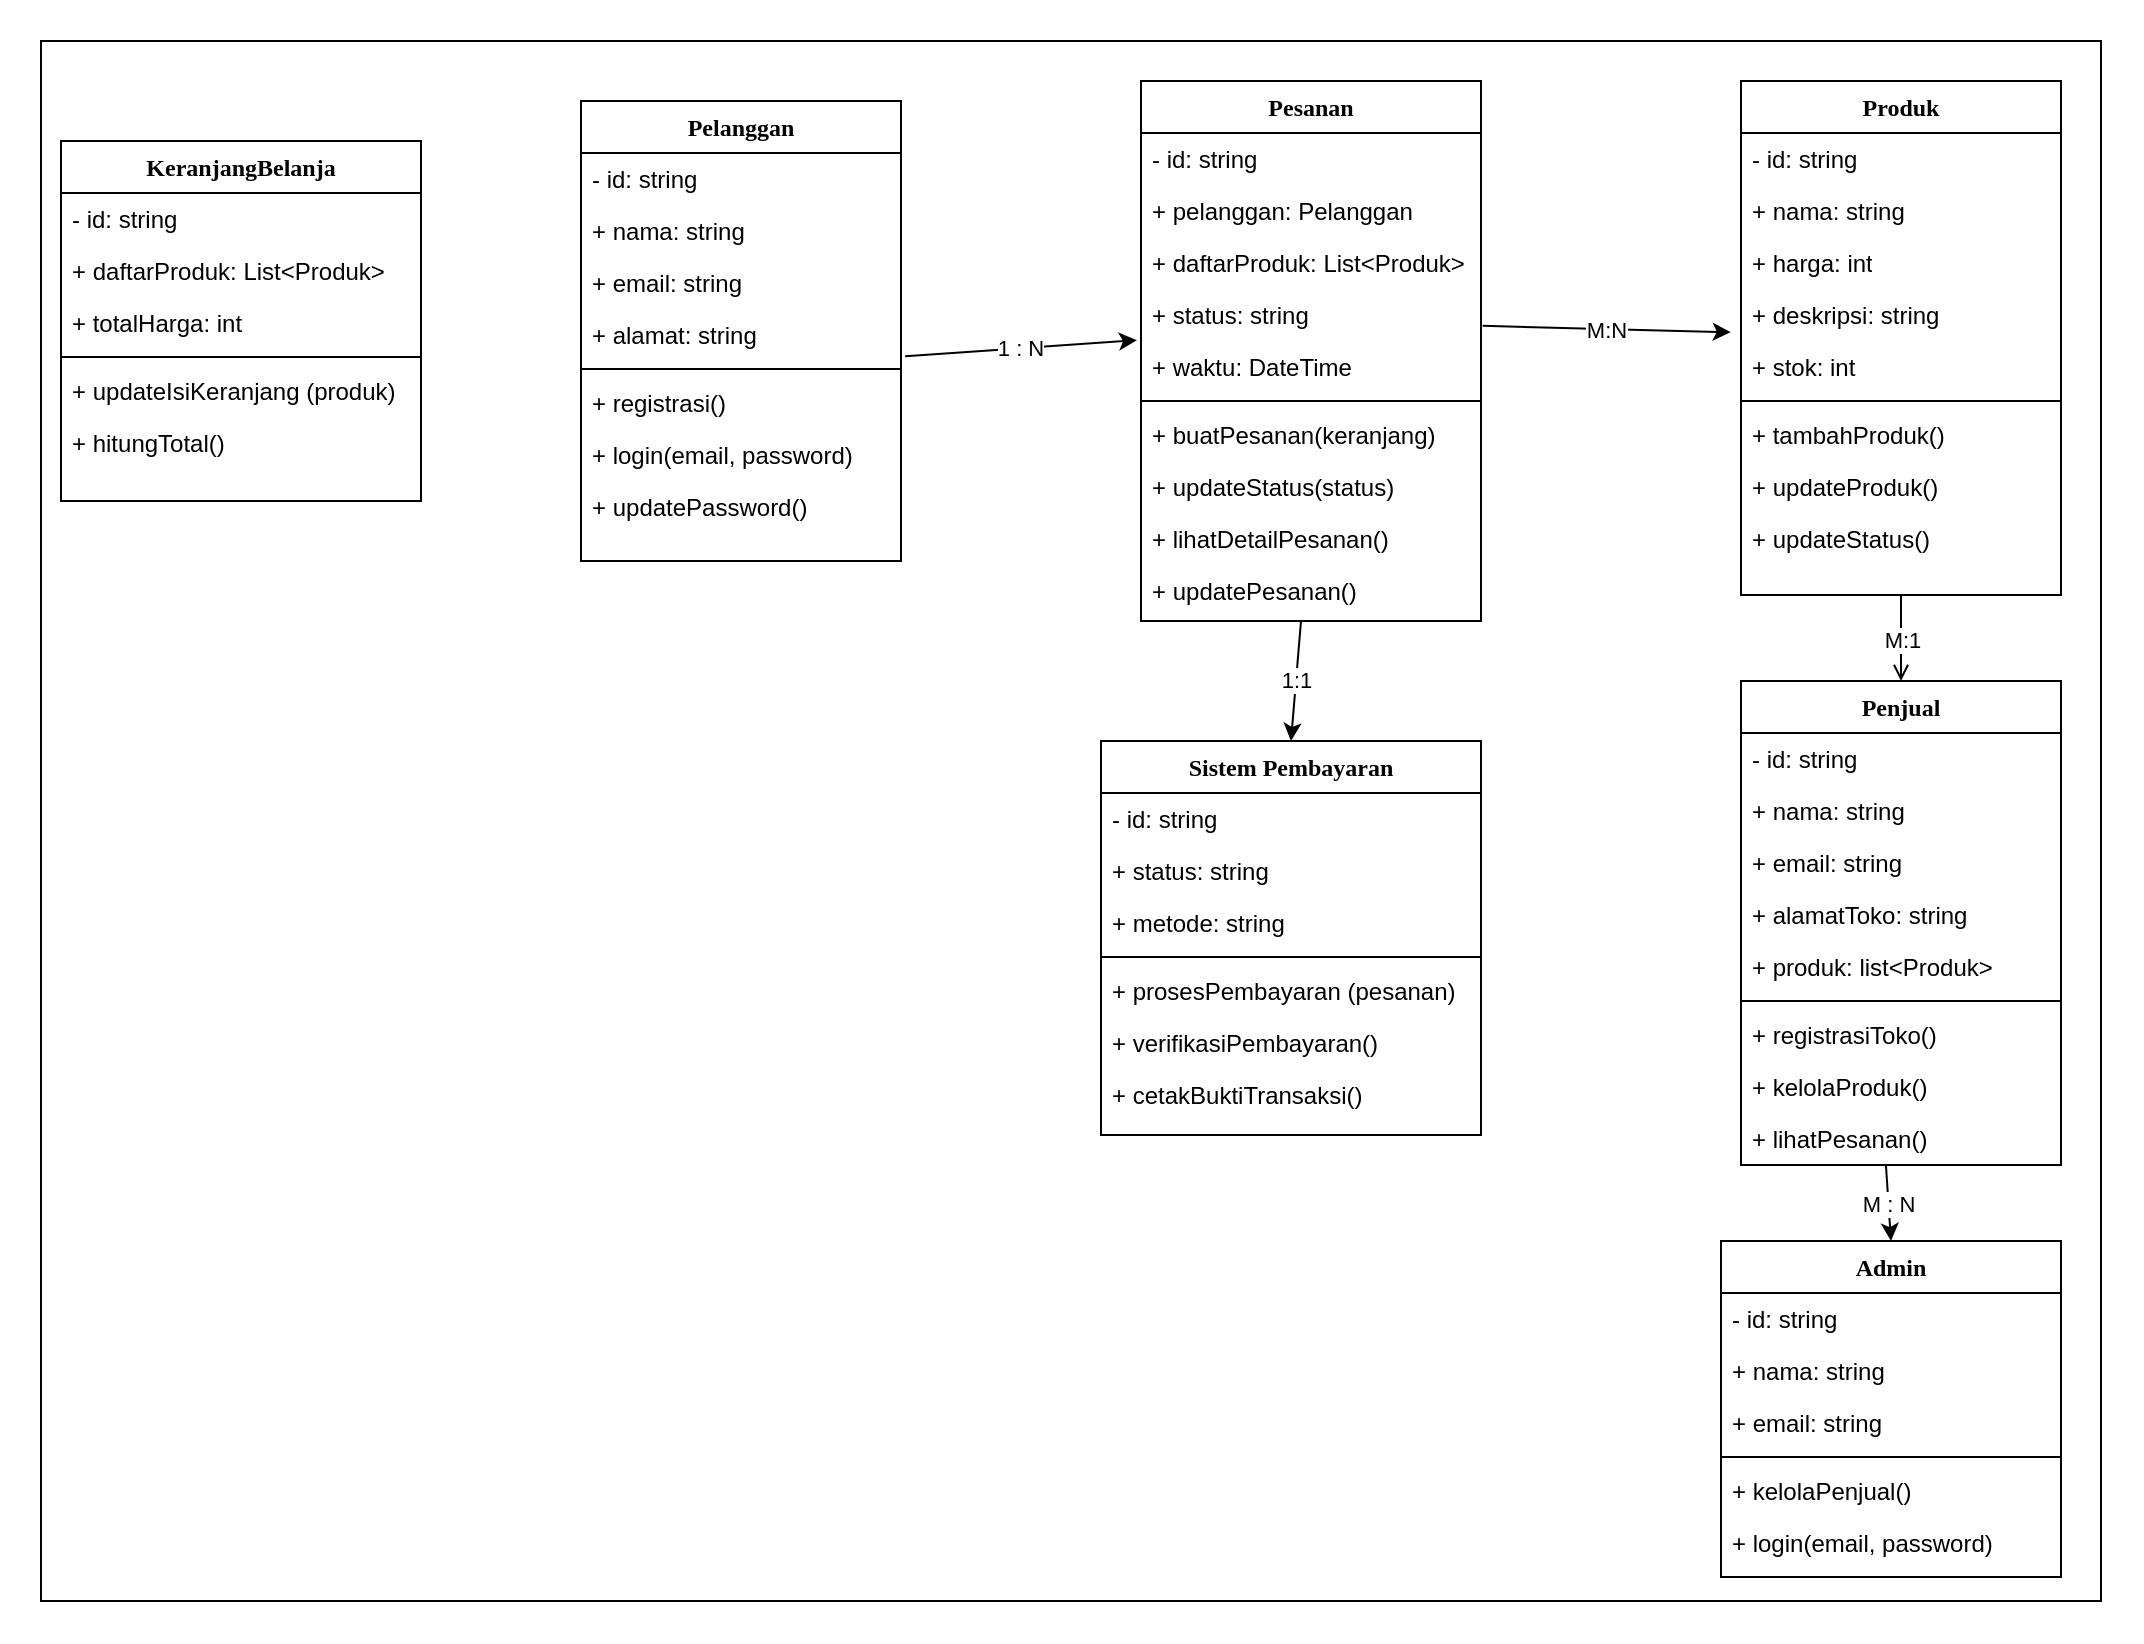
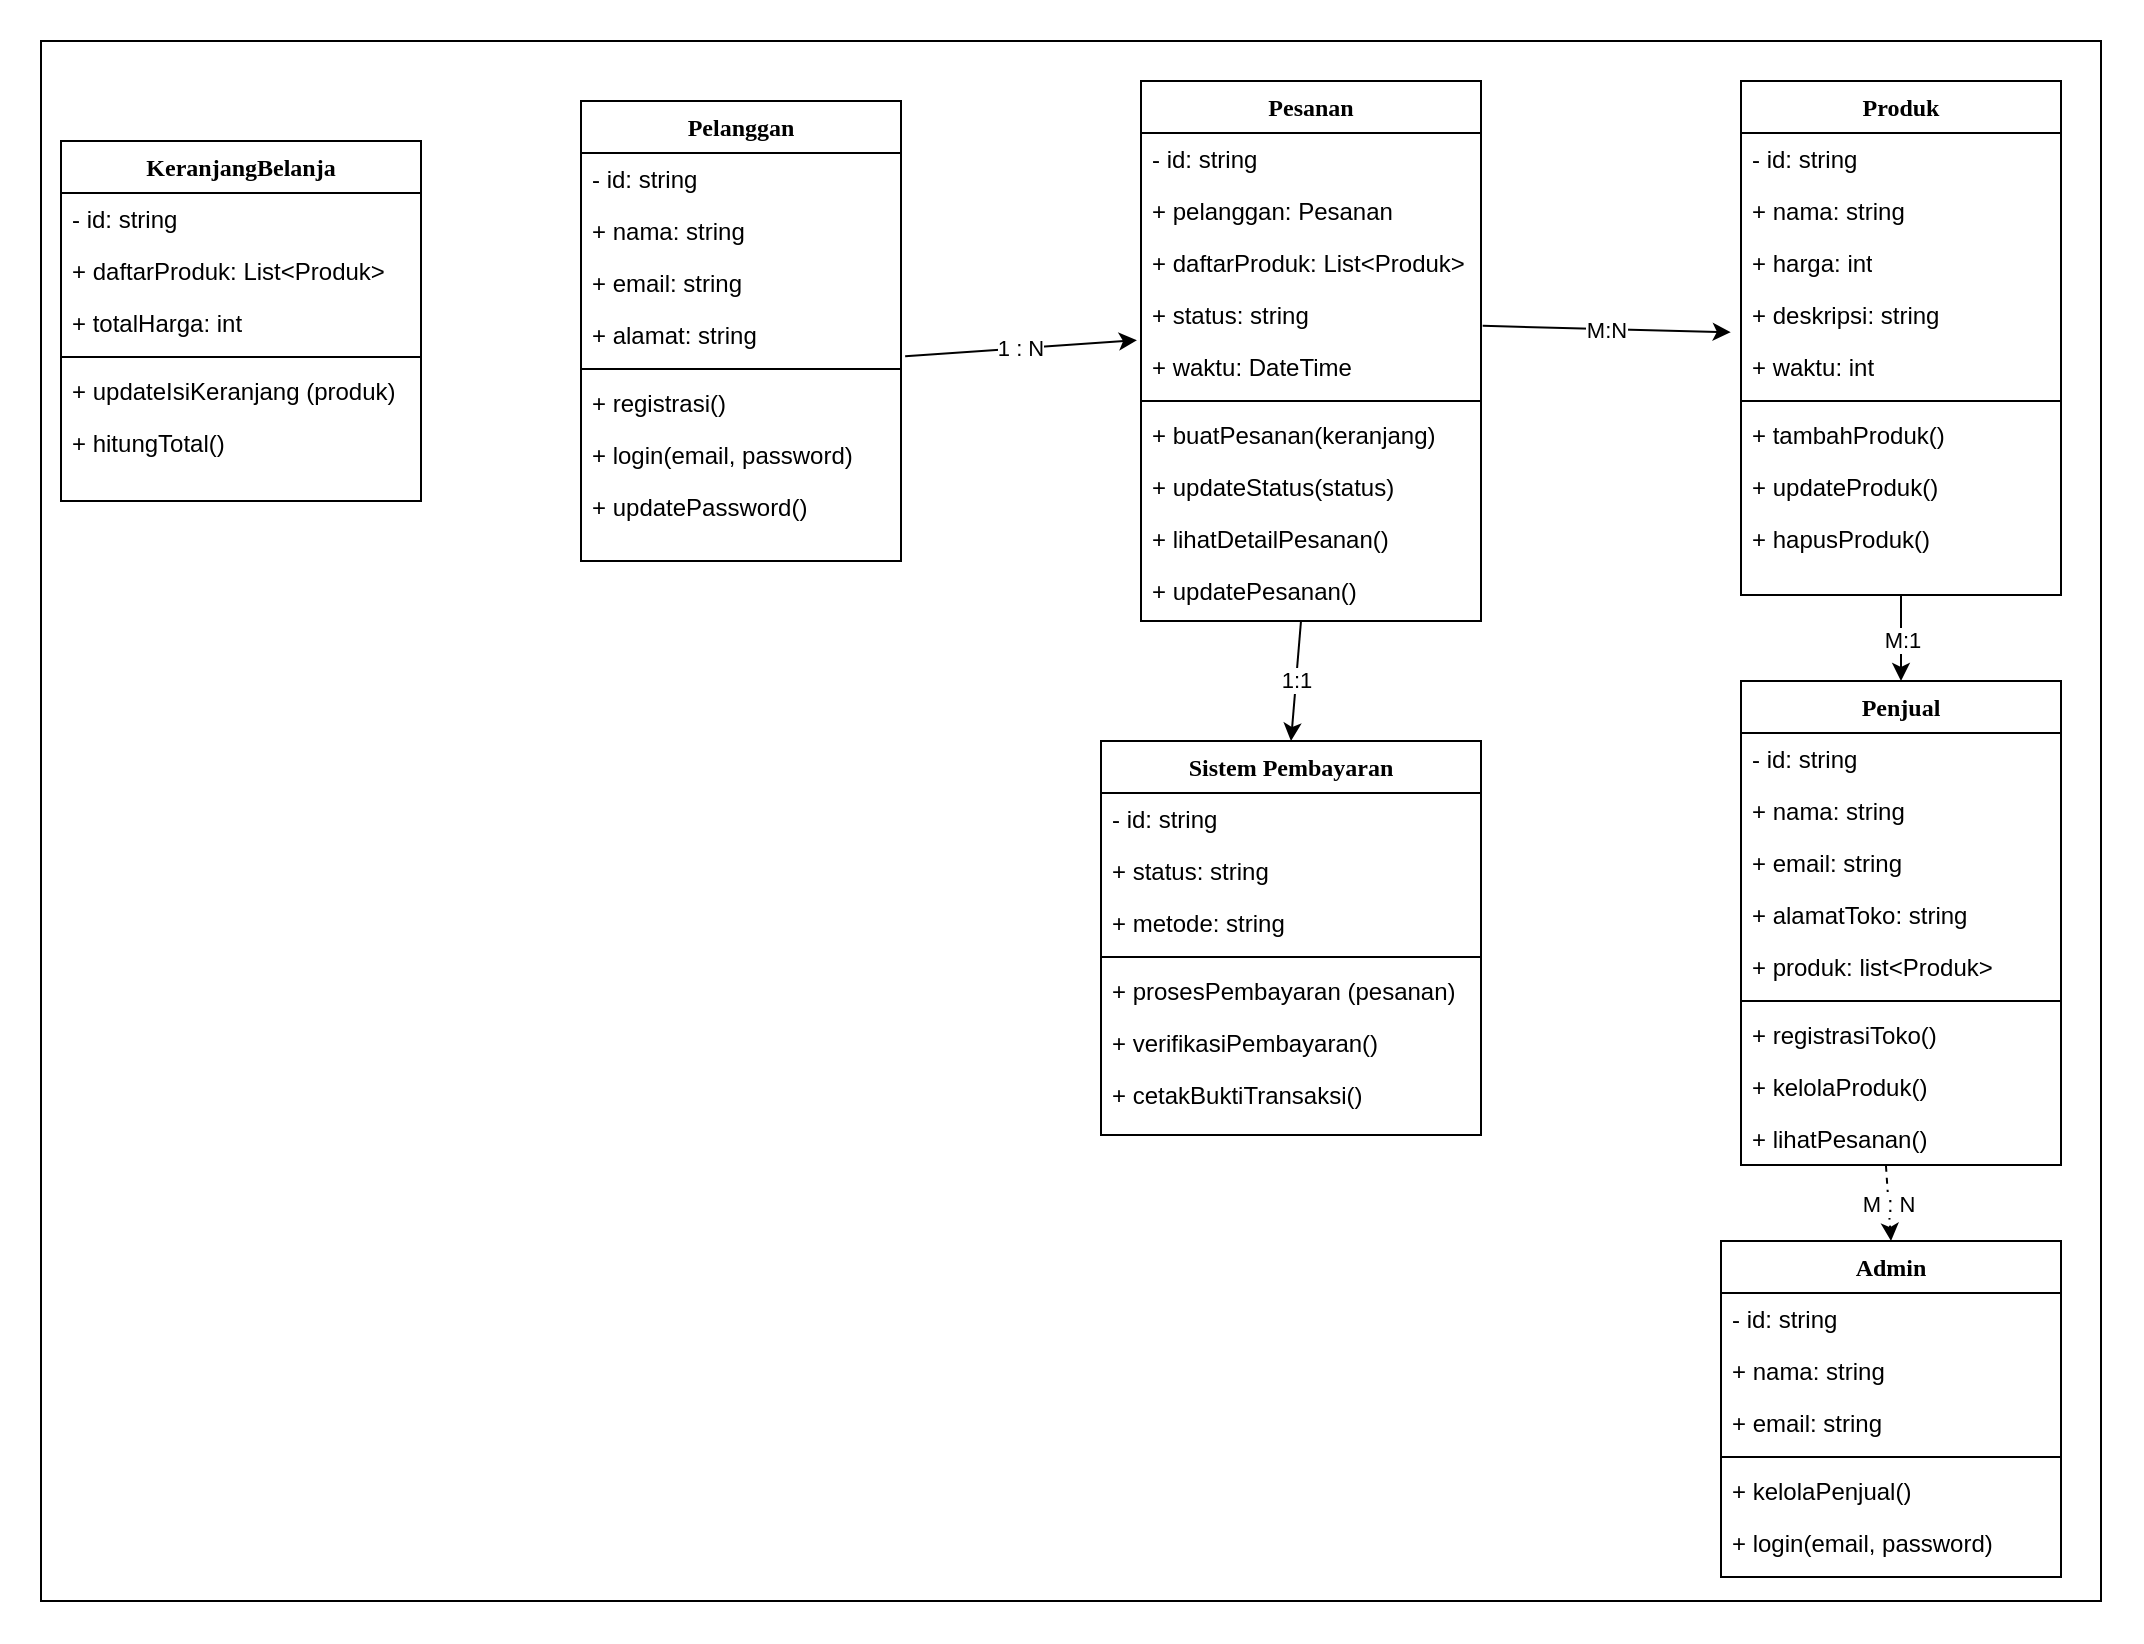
(1285, 213) -> (1275, 213)
(1814, 369) -> (1821, 369)
(1857, 541) -> (1851, 541)
(1901, 668) -> (1901, 666)
(1887, 1179) -> (1887, 1179)
